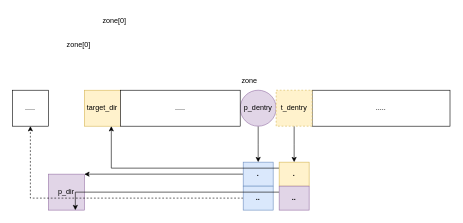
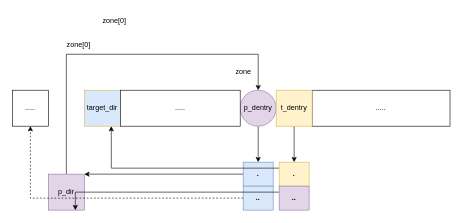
(249, 81) -> (243, 72)
(102, 108) -> (102, 108)
(294, 108) -> (294, 108)
none -> (66, 113)
